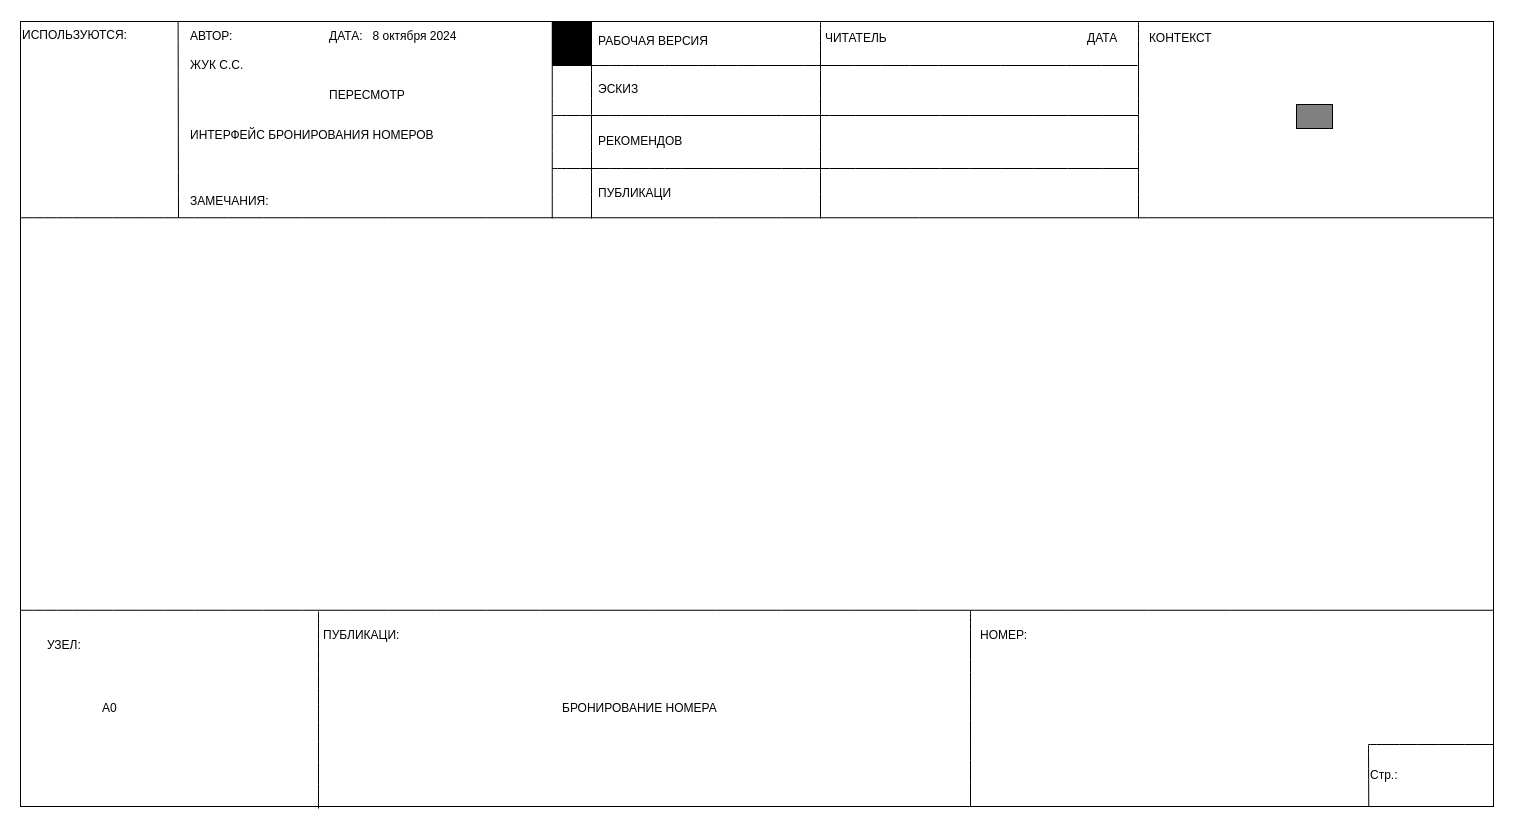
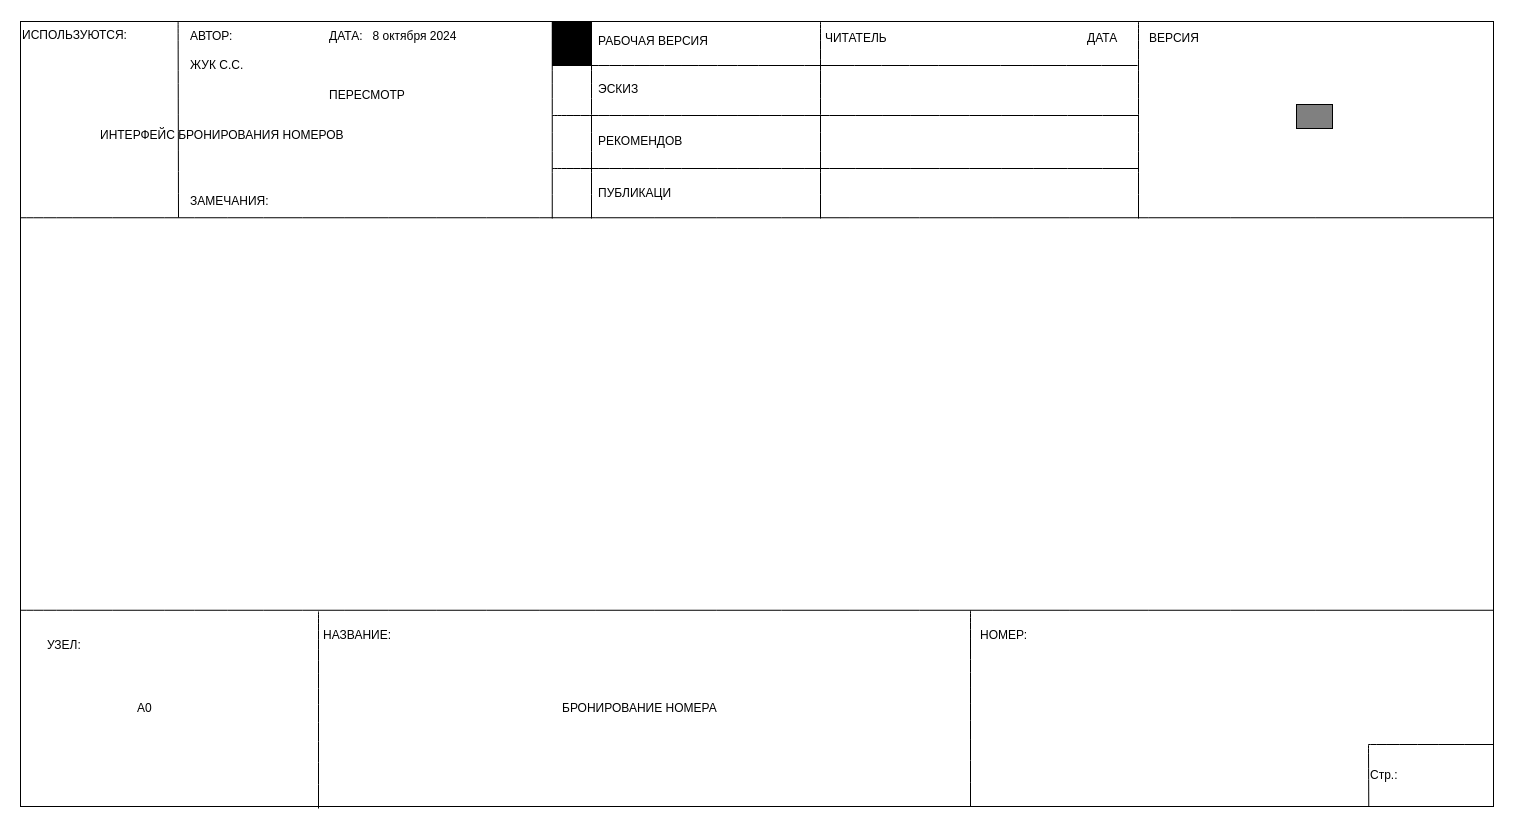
(1176, 39) -> (1170, 39)
(320, 136) -> (230, 136)
(356, 636) -> (352, 636)
(131, 709) -> (166, 709)
